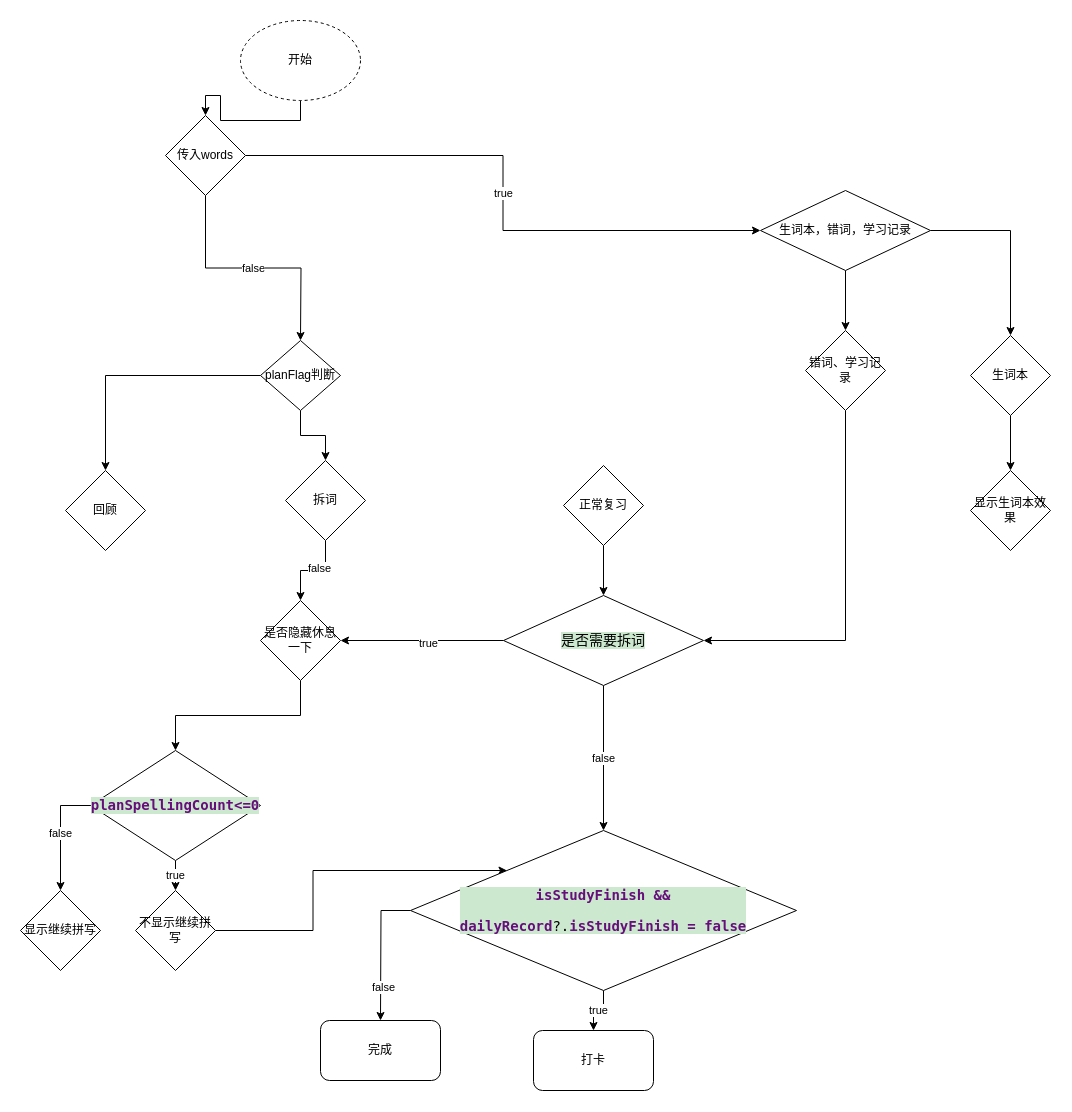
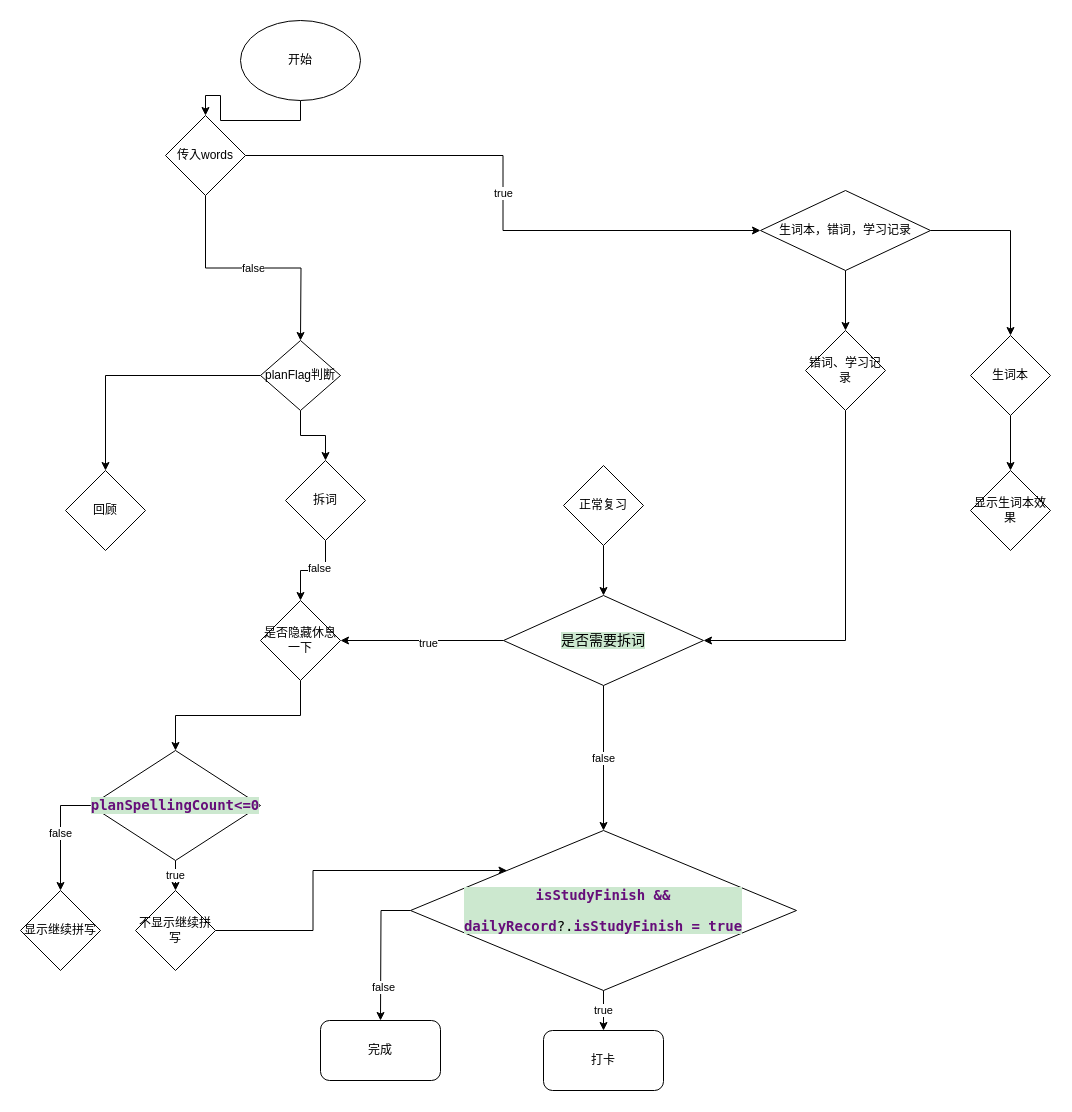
(301, 61) -> (301, 61)
(604, 911) -> (604, 911)
(594, 1061) -> (604, 1061)
